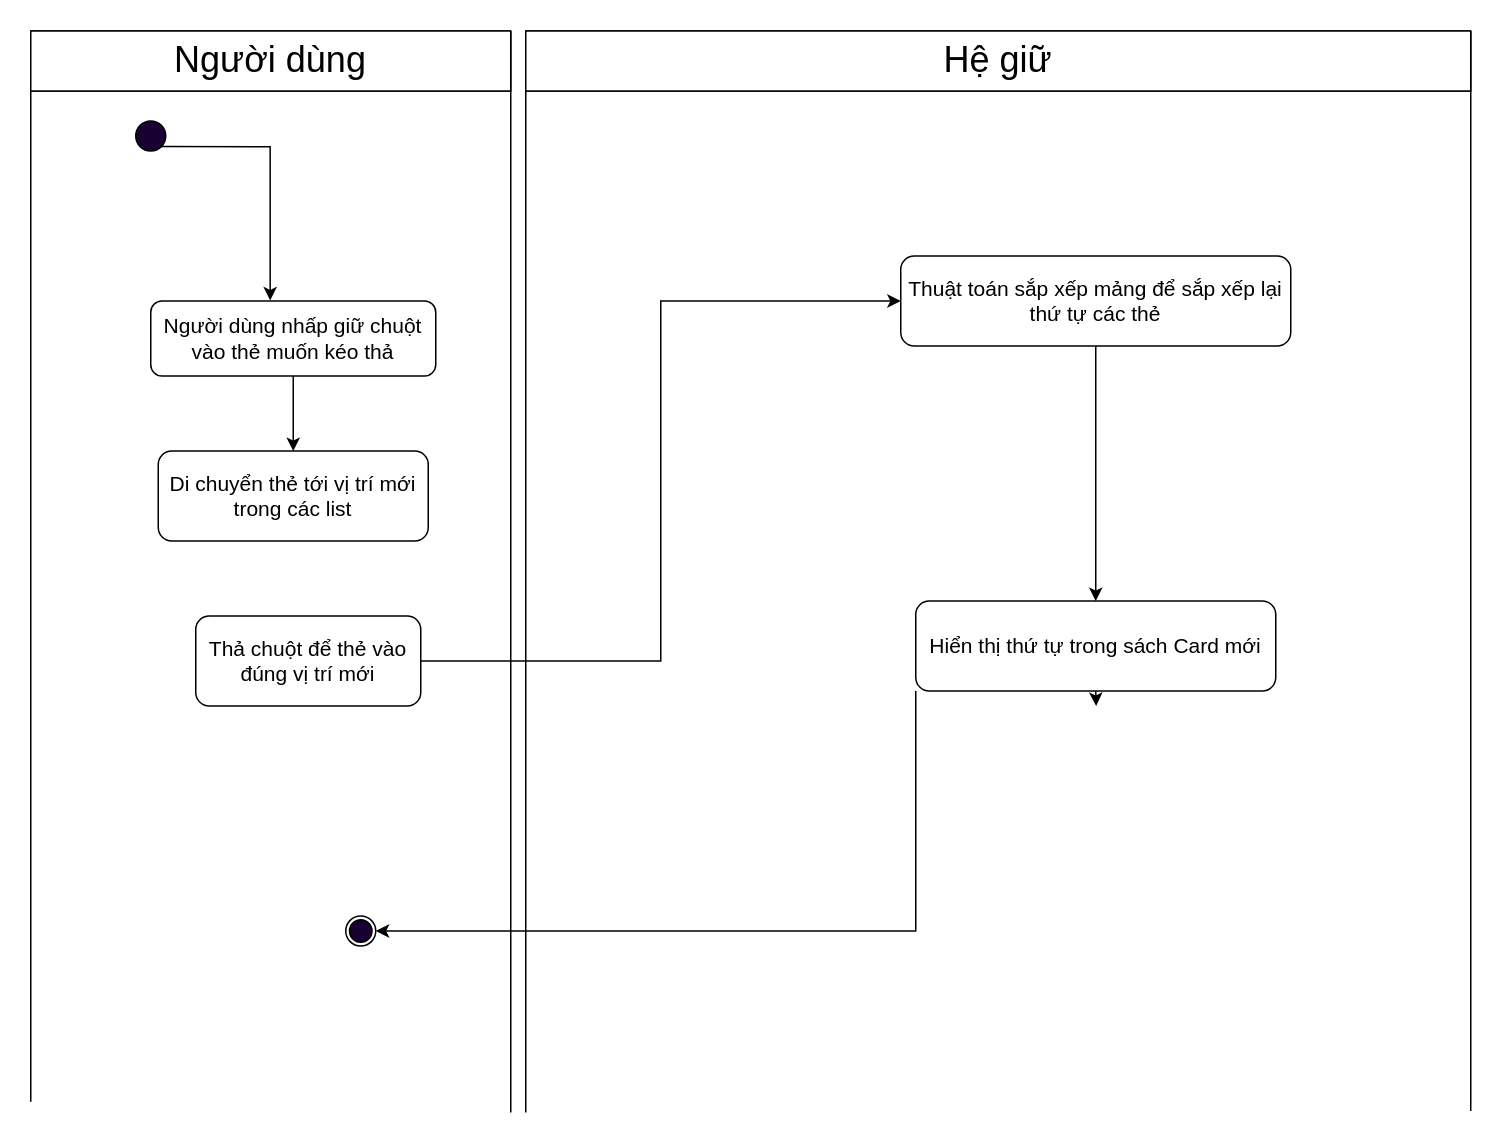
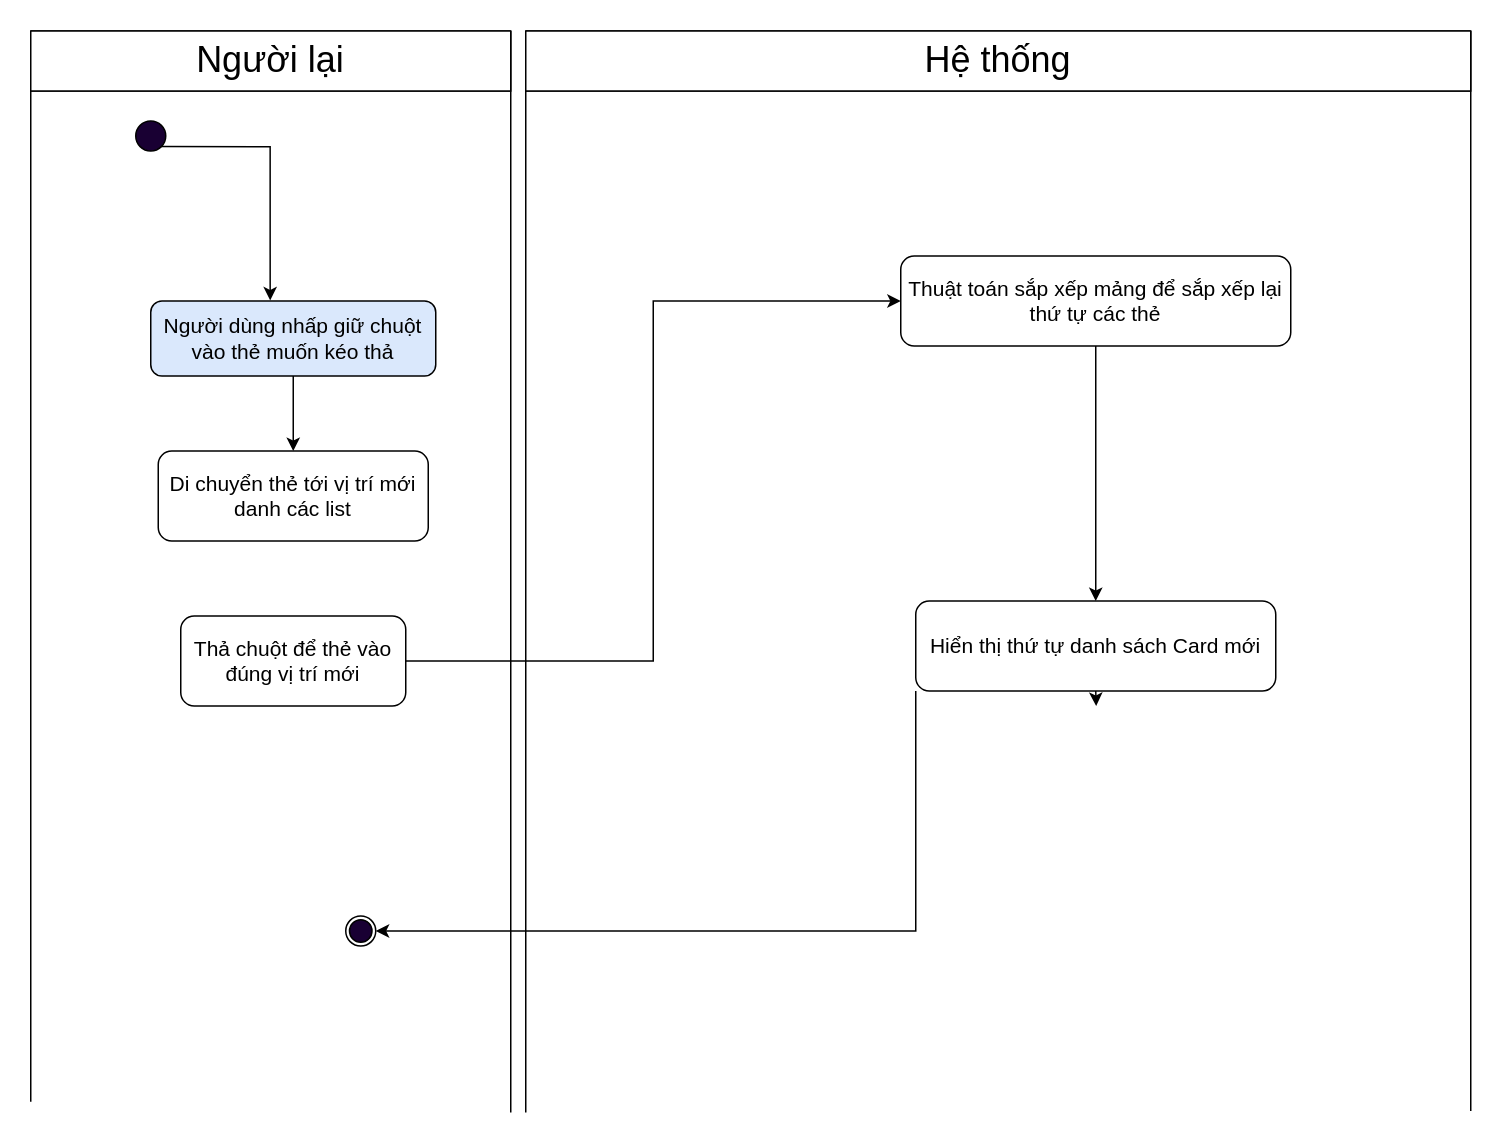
(271, 61) -> (271, 61)
(998, 61) -> (998, 61)
(293, 338) -> (293, 338)
(293, 496) -> (293, 496)
(1096, 646) -> (1096, 646)
(308, 661) -> (293, 661)
